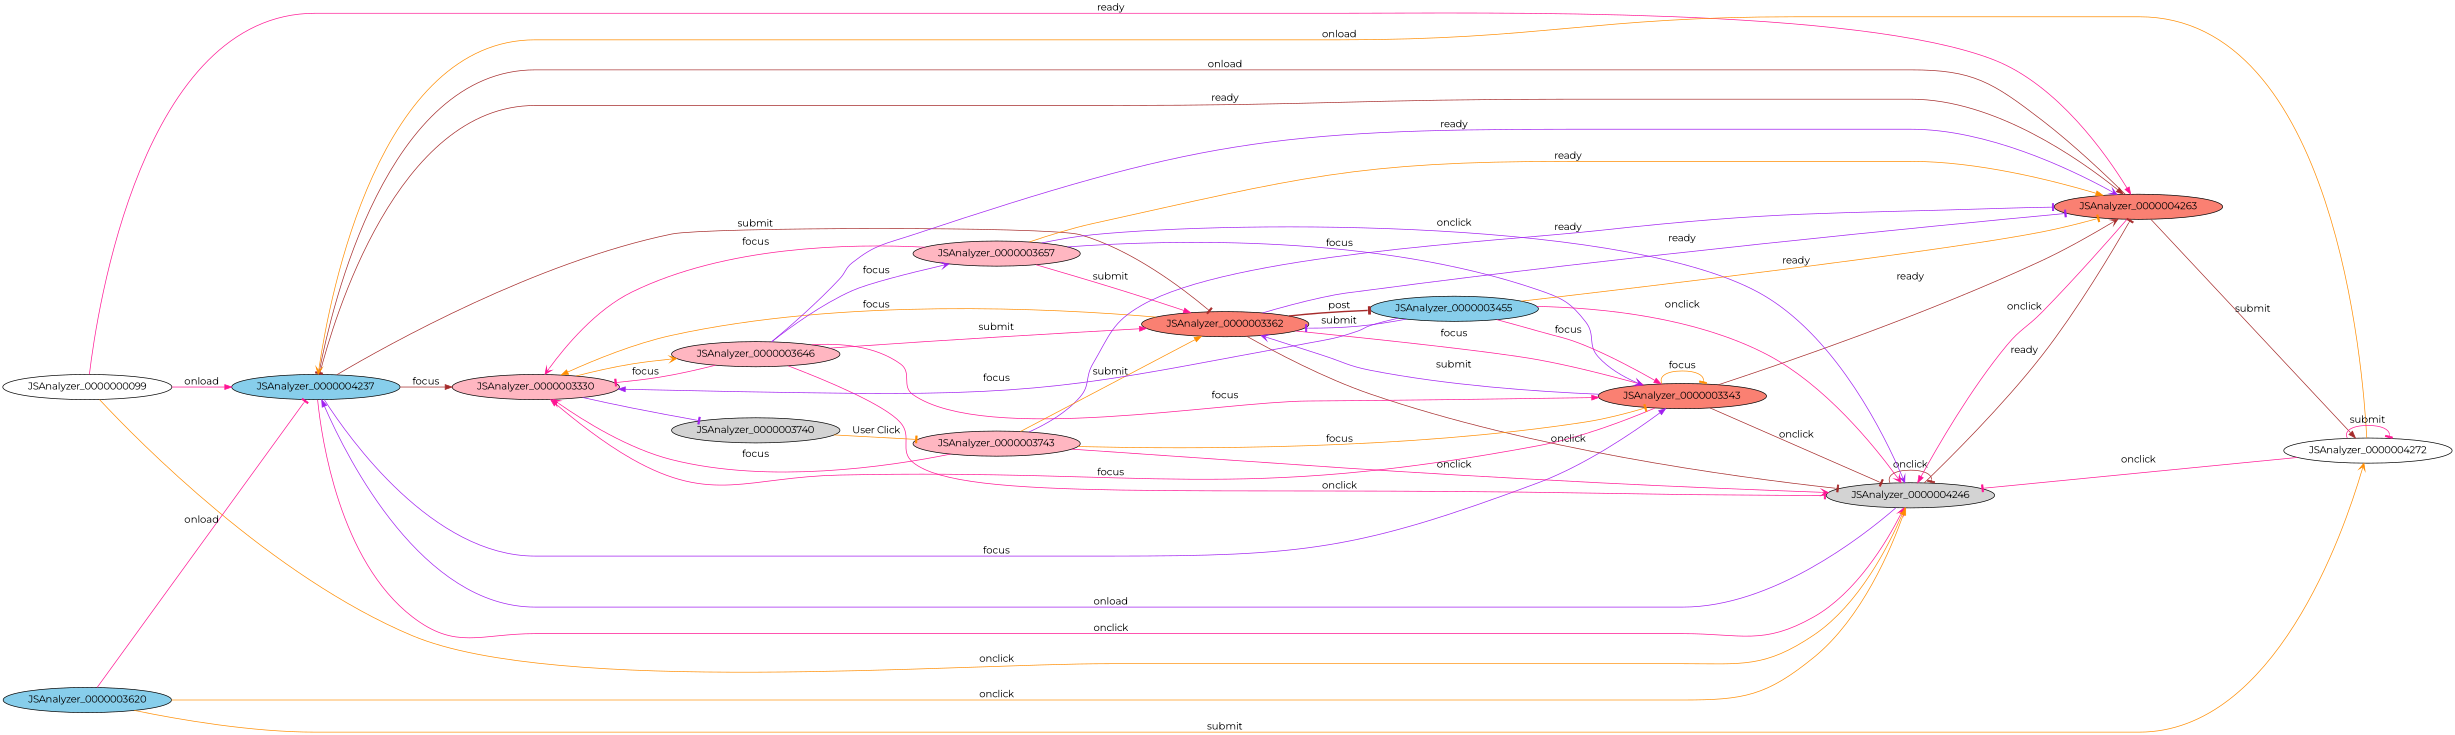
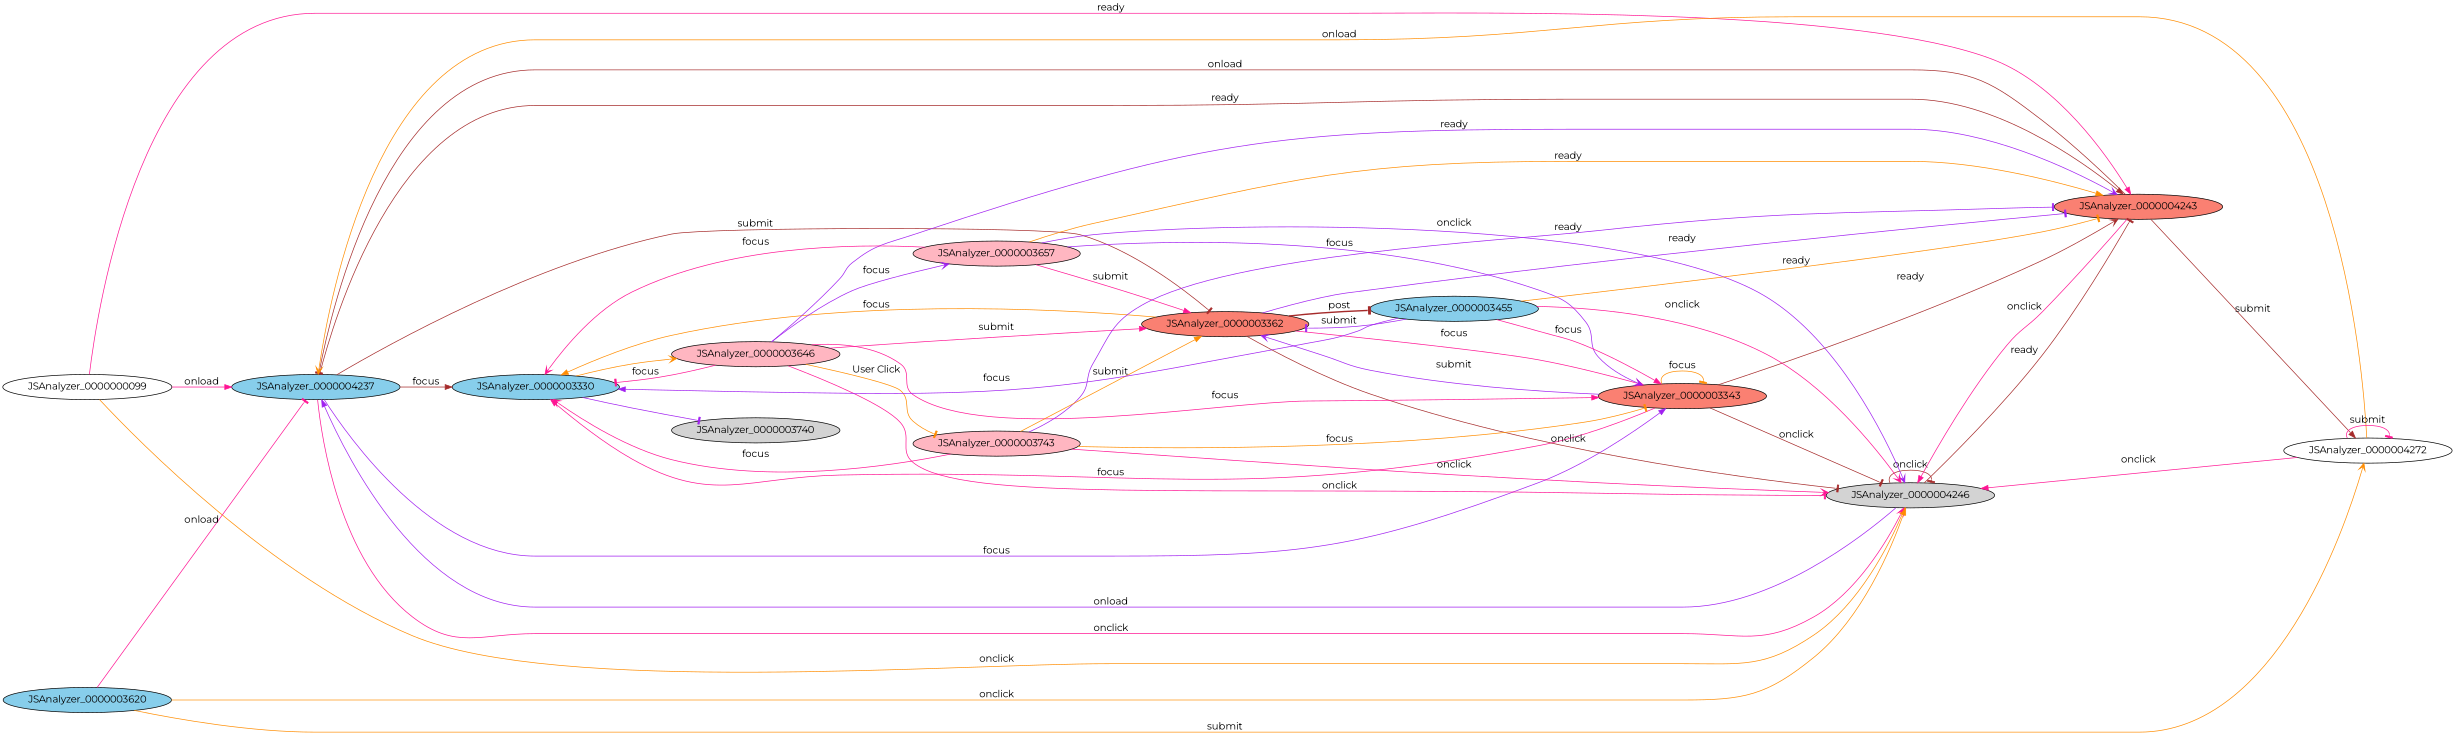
(2138, 207) -> (2138, 207)
(536, 387) -> (536, 387)
(874, 437) -> (882, 383)
(2141, 473) -> (2141, 473)
